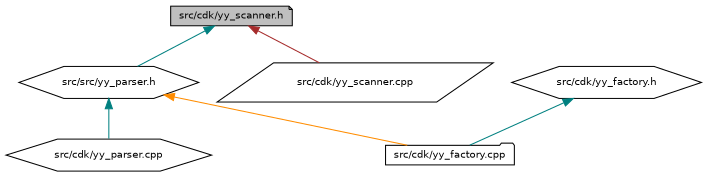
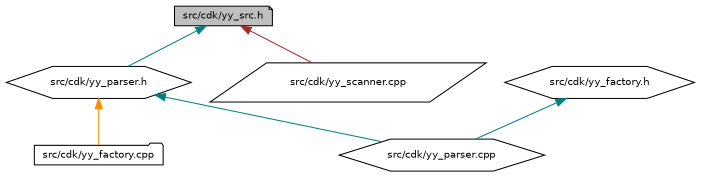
(231, 16) -> (223, 16)
(109, 82) -> (99, 82)
(517, 124) -> (516, 121)
